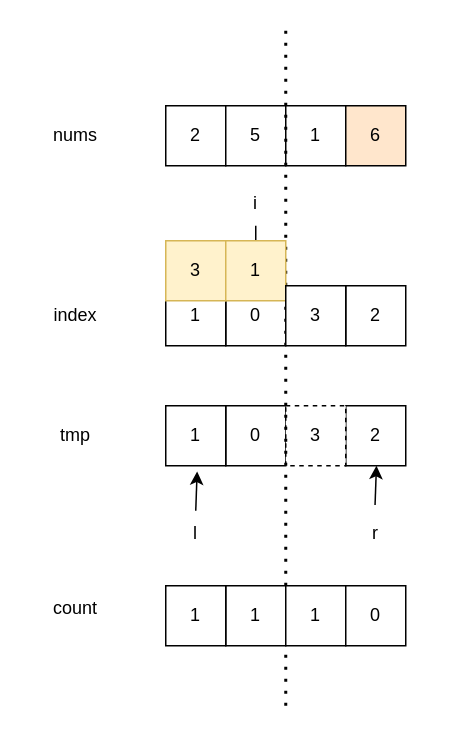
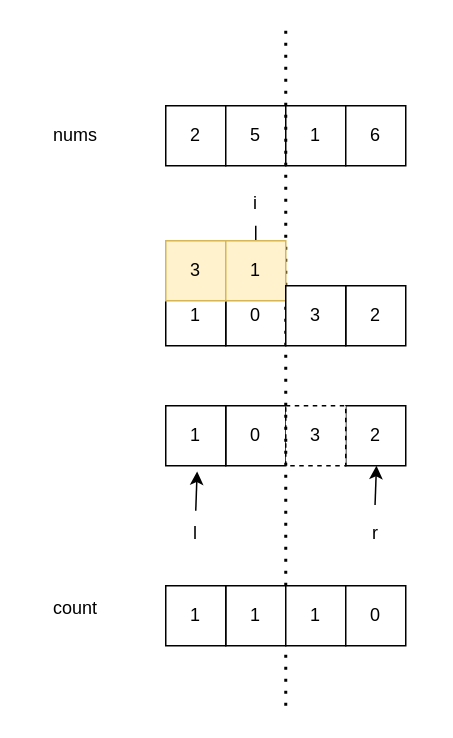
(376, 136) -> (376, 136)
(76, 316) -> none
(76, 436) -> none
